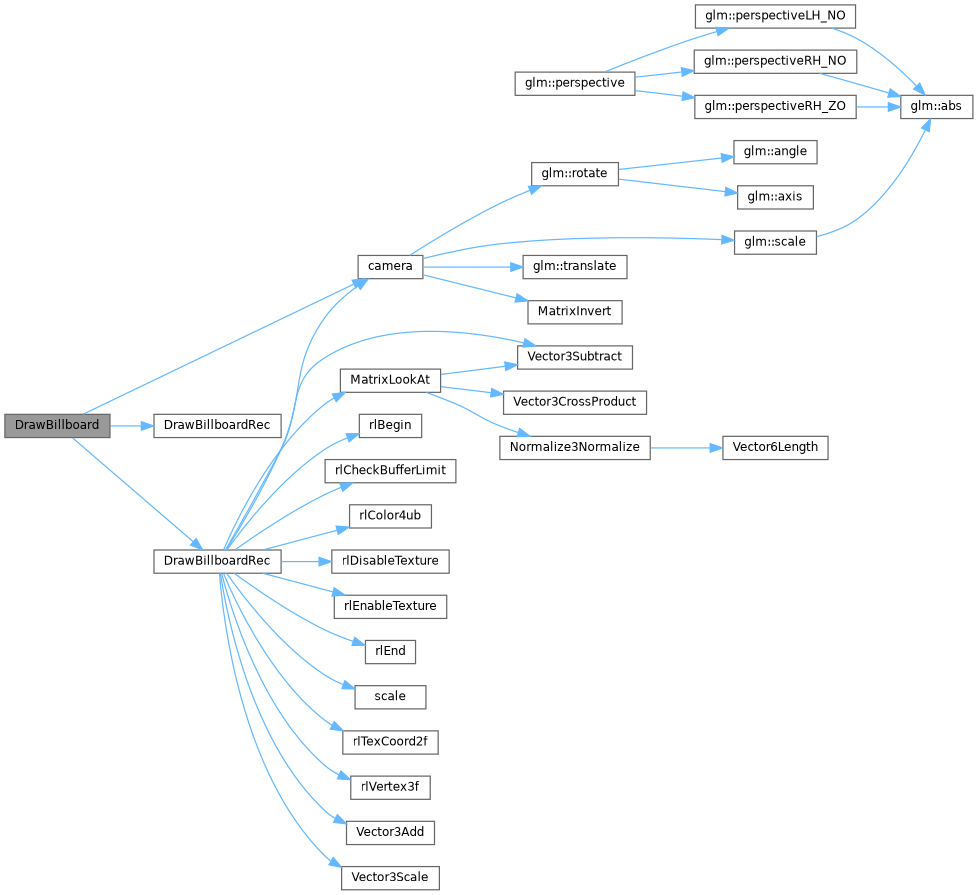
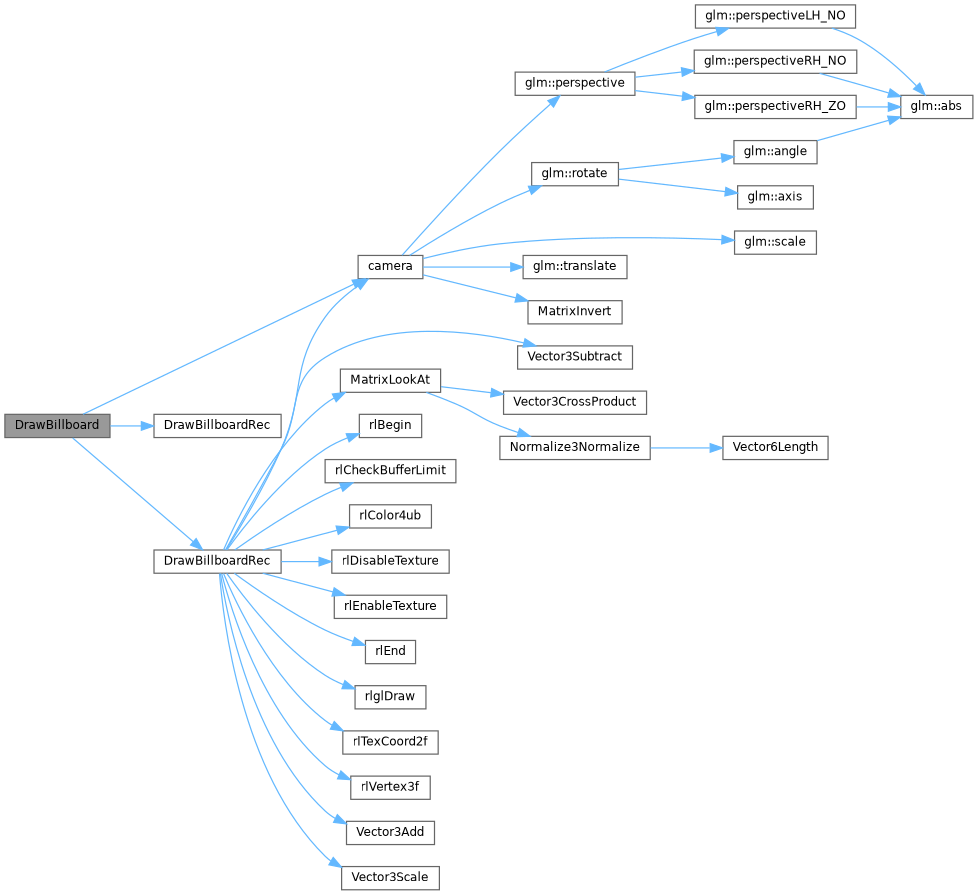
none -> (474, 177)
(882, 196) -> (853, 130)
(473, 370) -> none
(391, 697) -> (391, 697)
